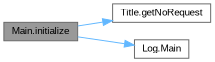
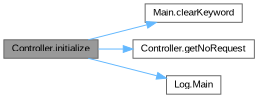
(162, 13) -> (194, 49)
none -> (194, 13)
(41, 32) -> (51, 49)
